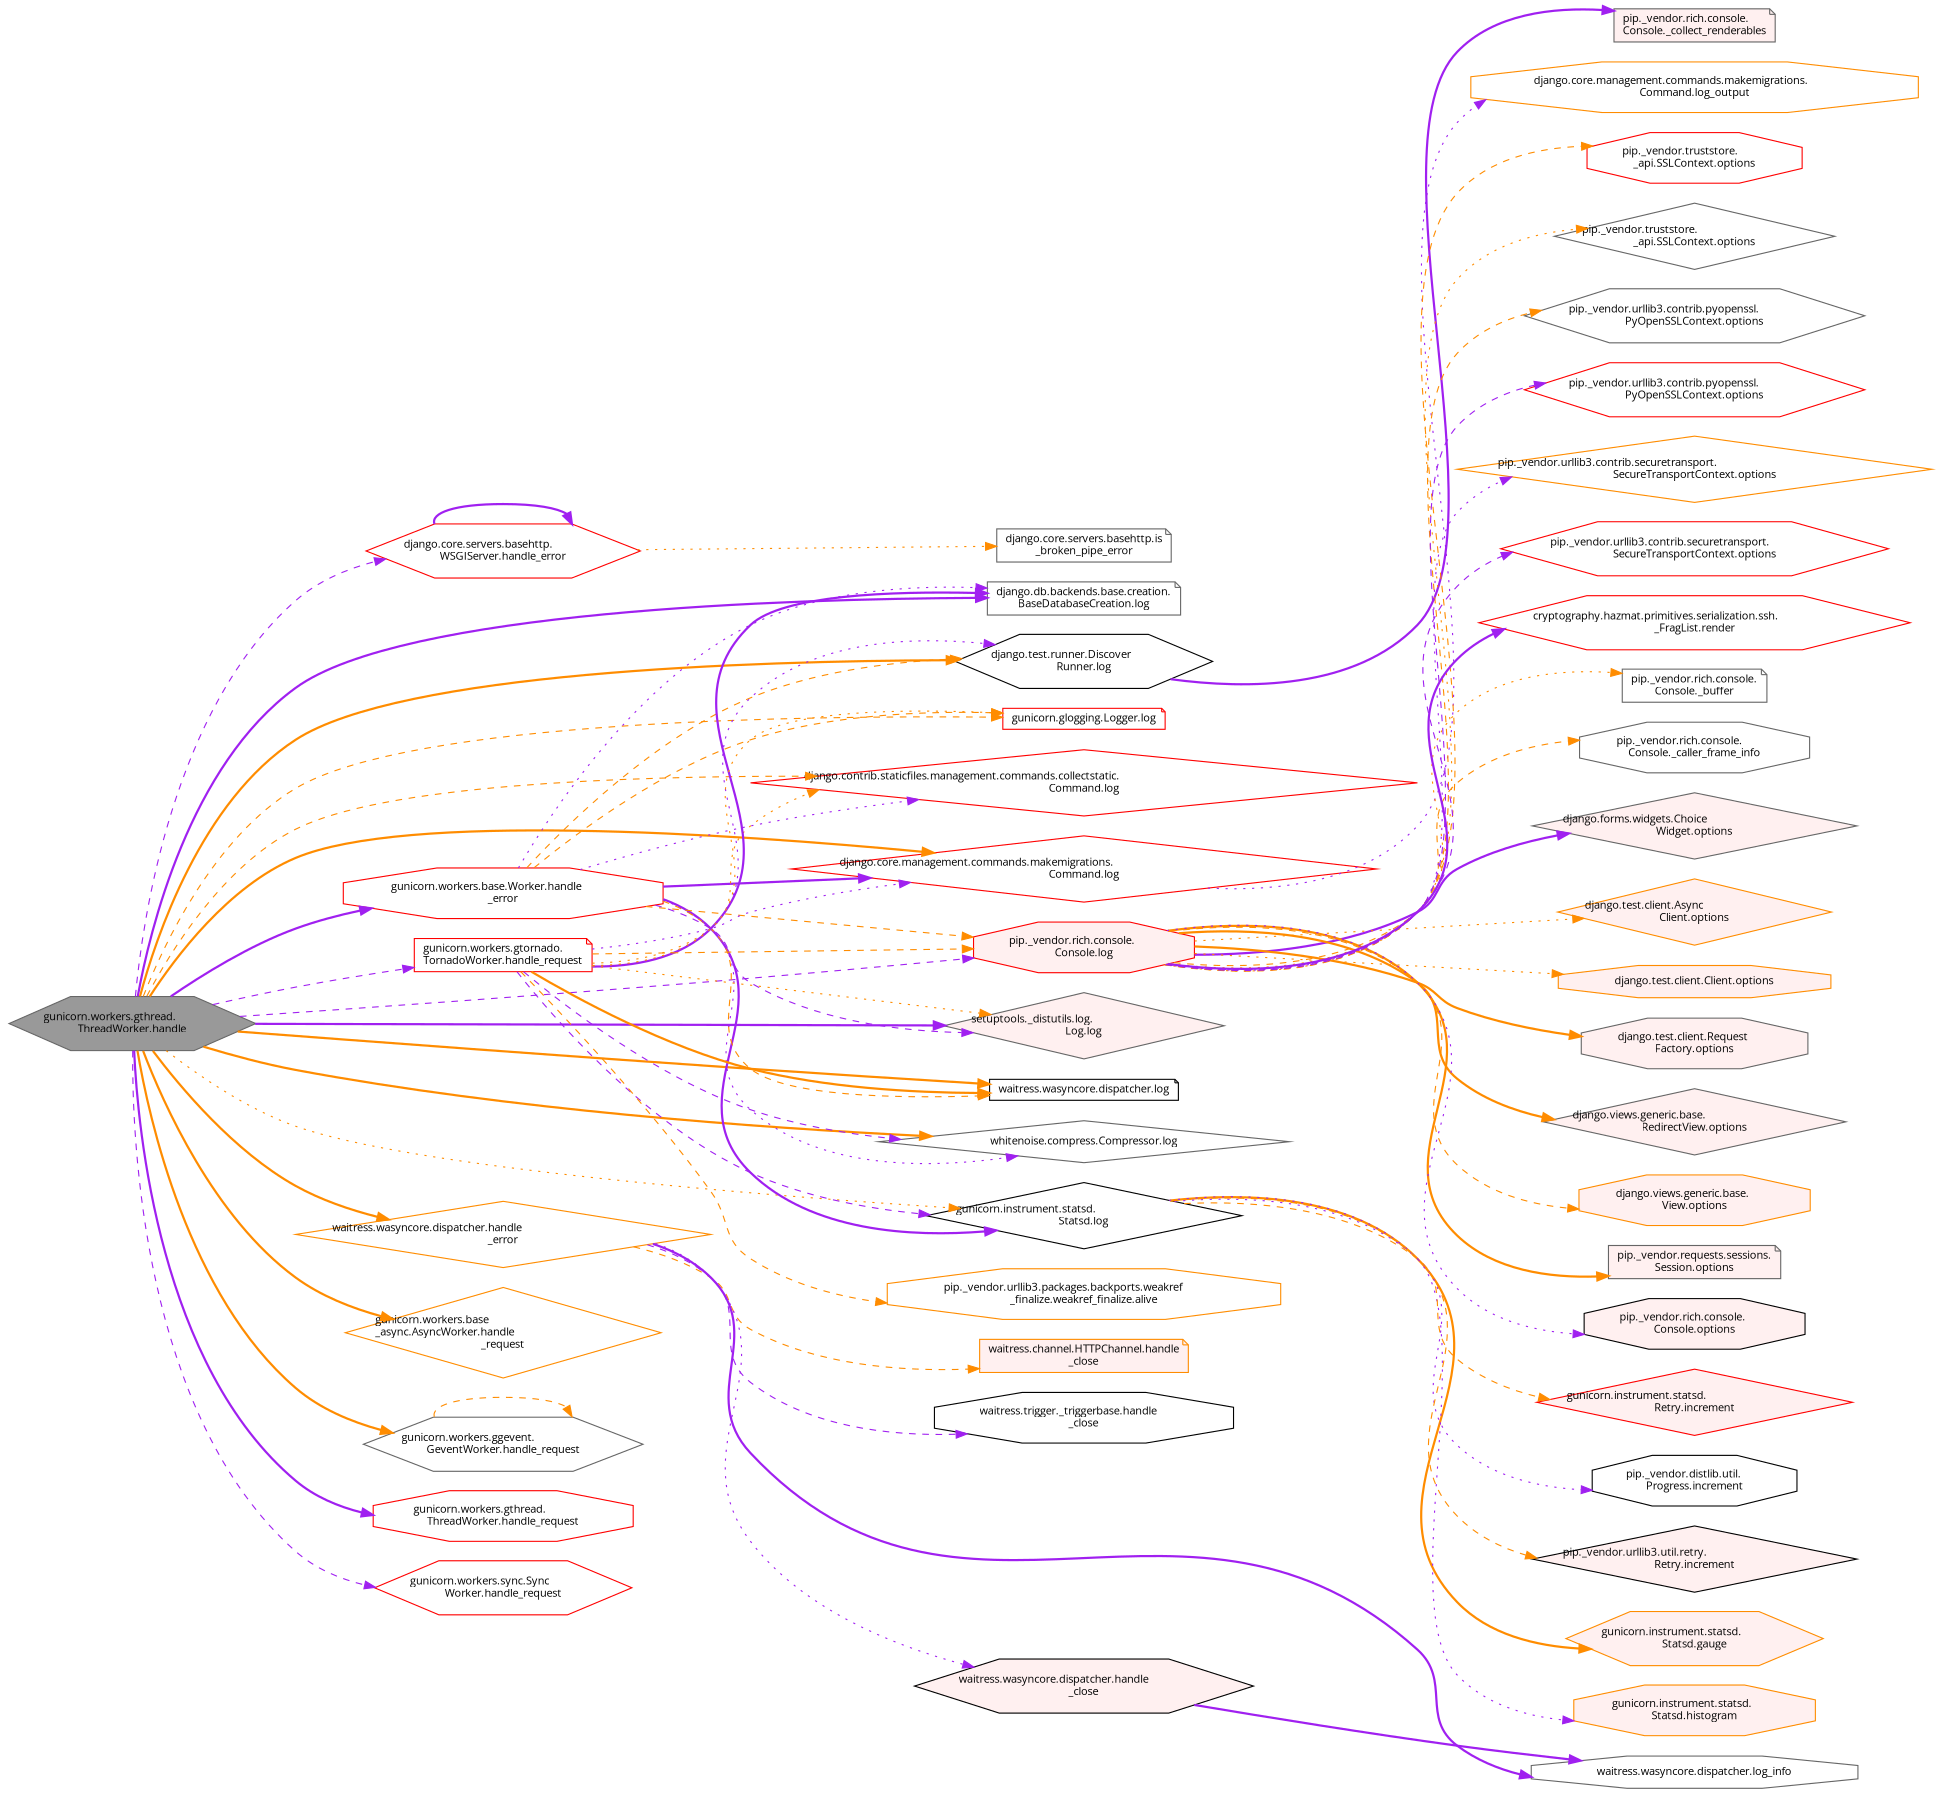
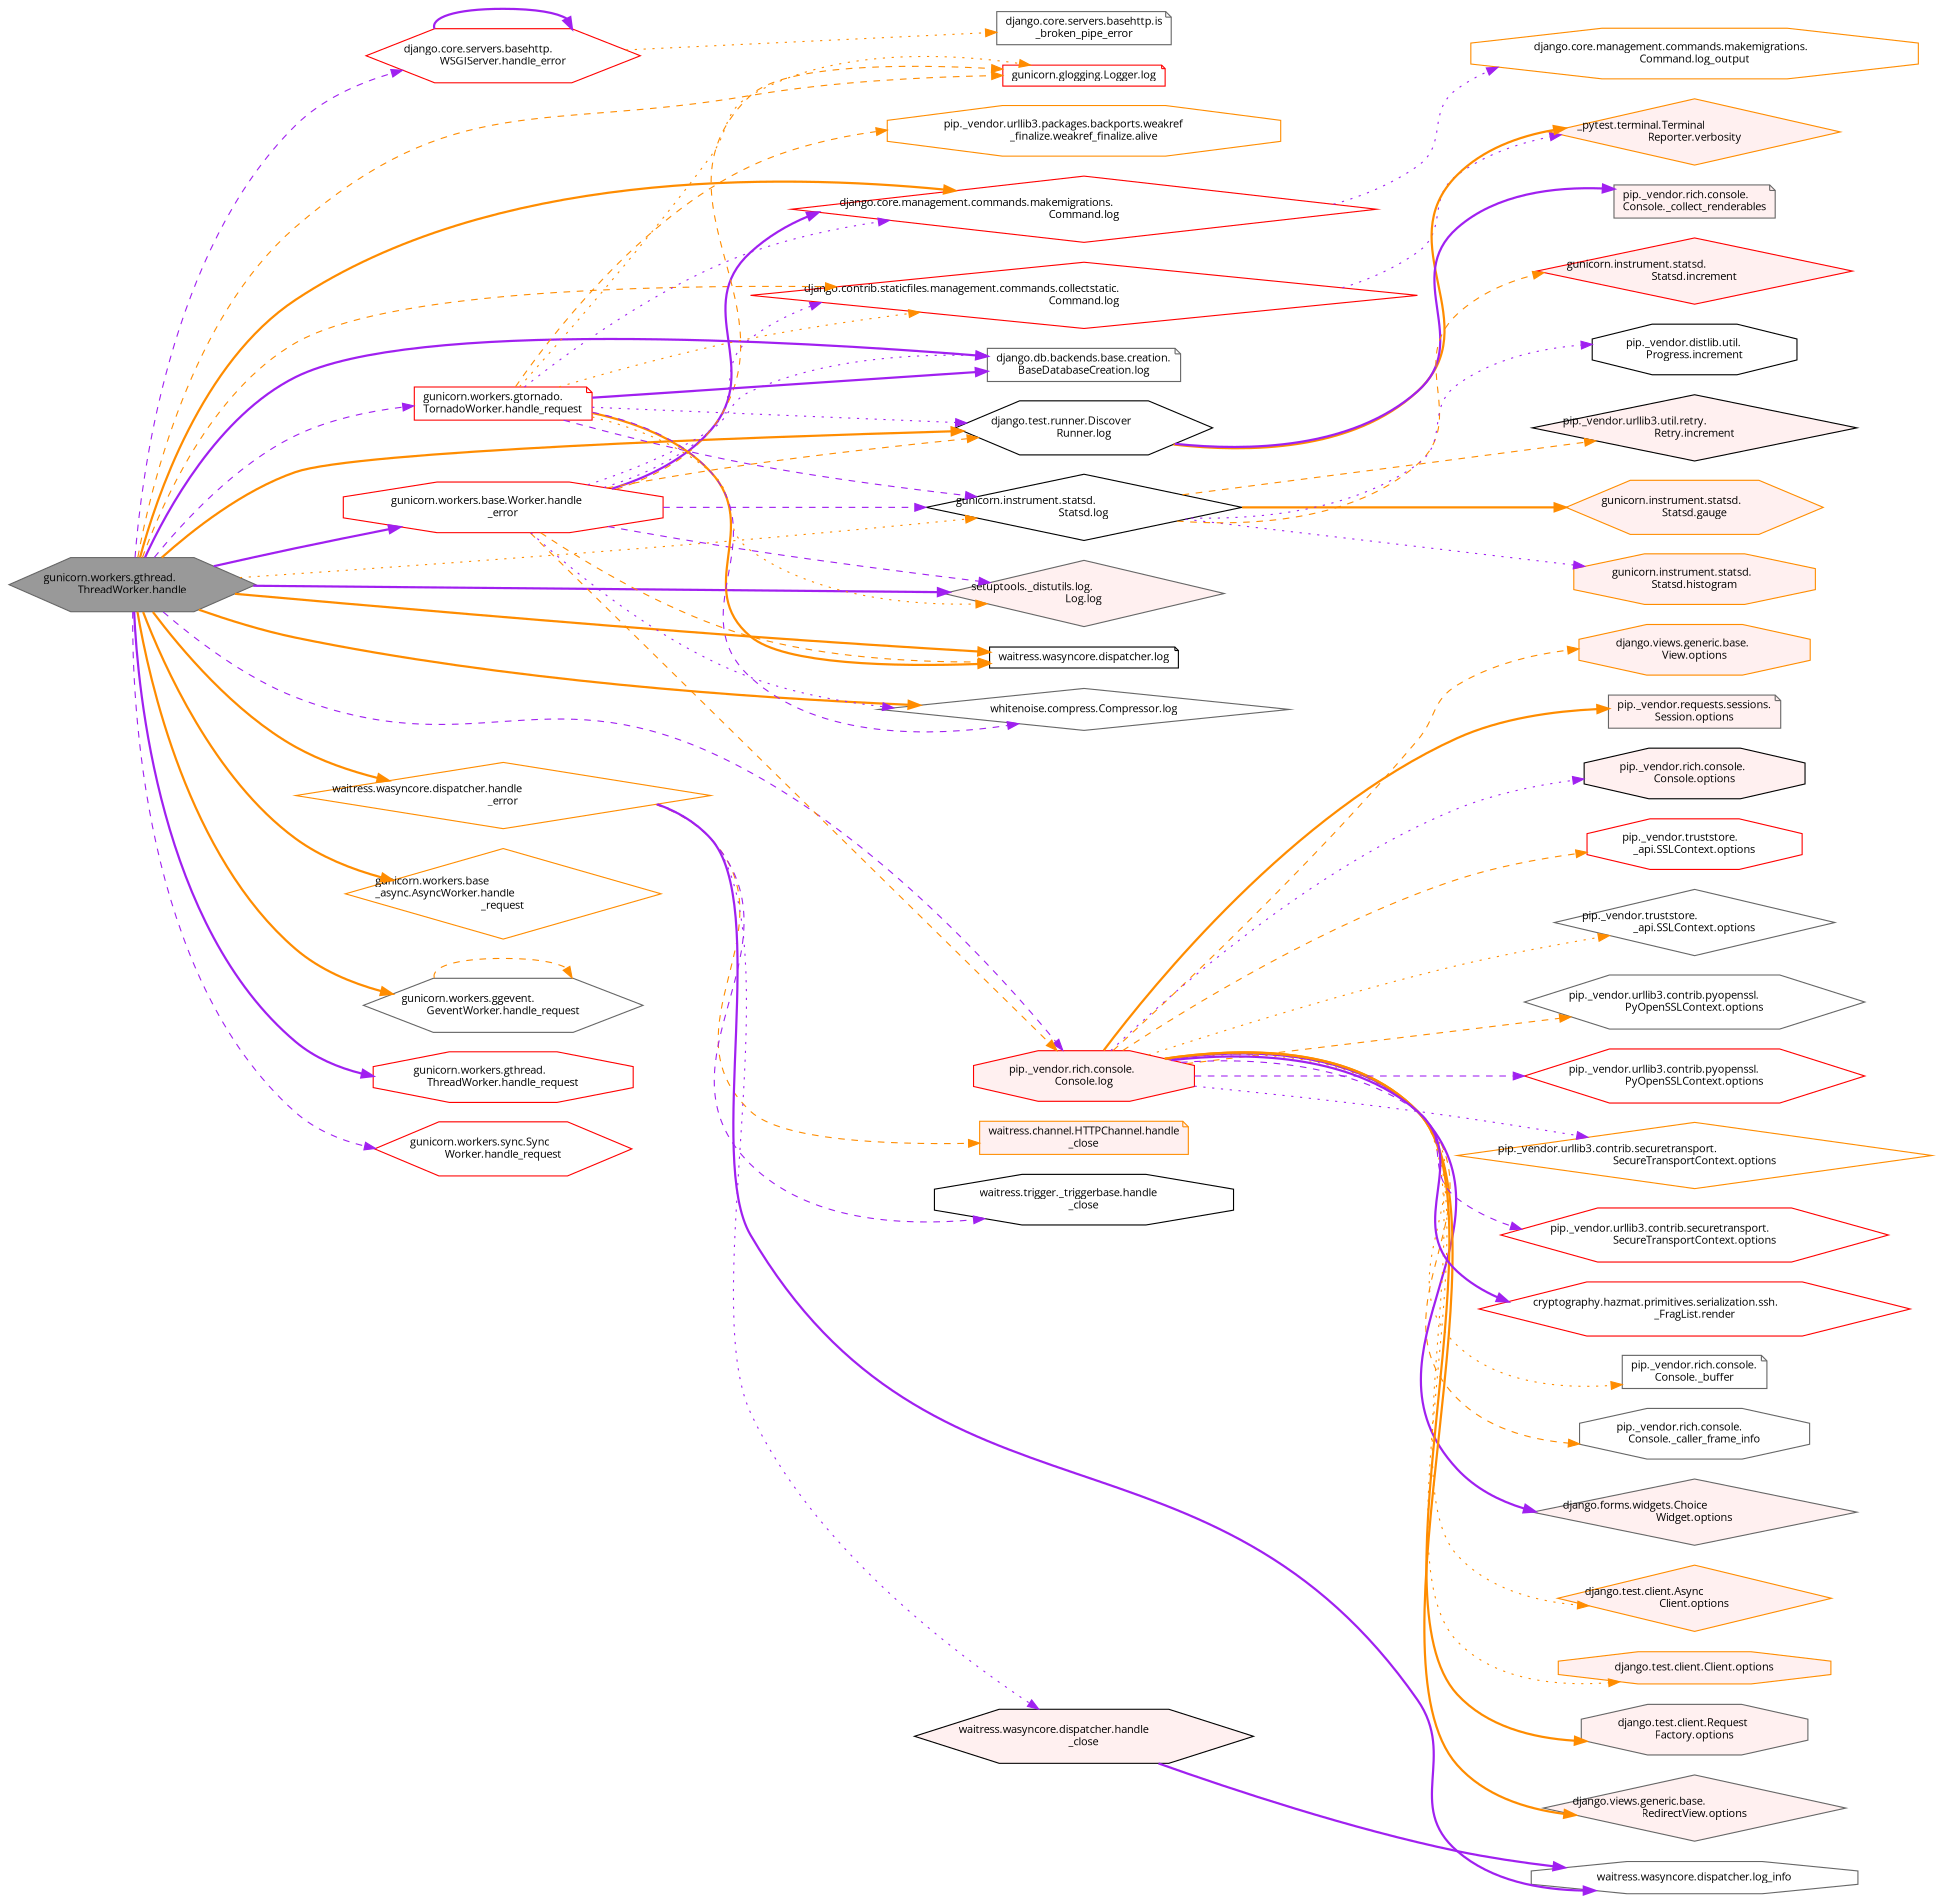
none -> (1695, 132)
(777, 951) -> none
(731, 1145) -> (789, 507)
(1695, 1402) -> (1695, 271)
